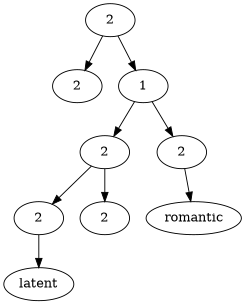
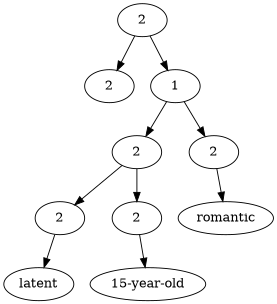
none -> (148, 284)
